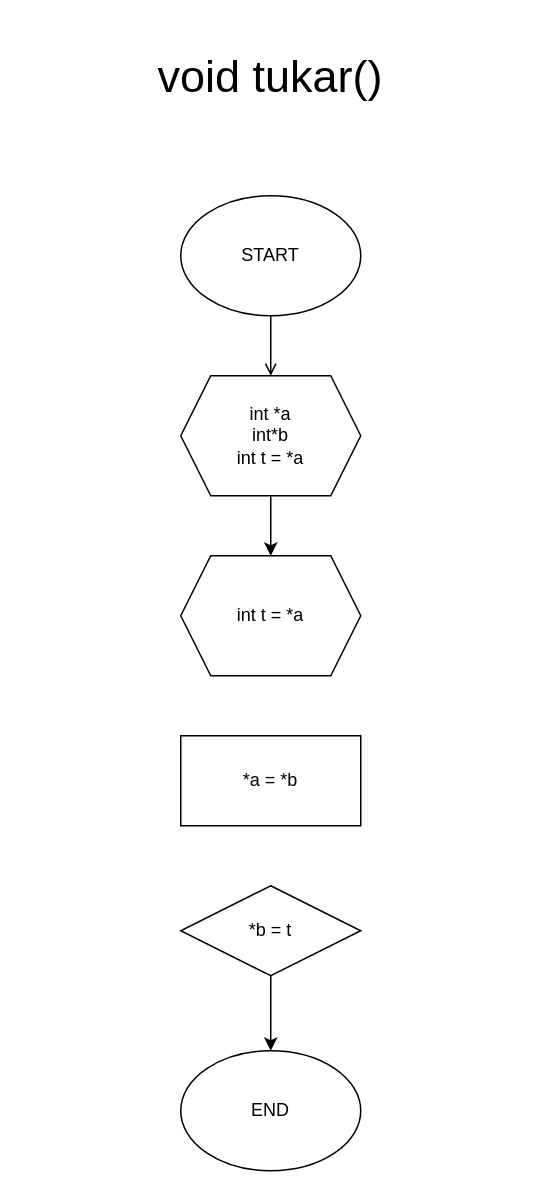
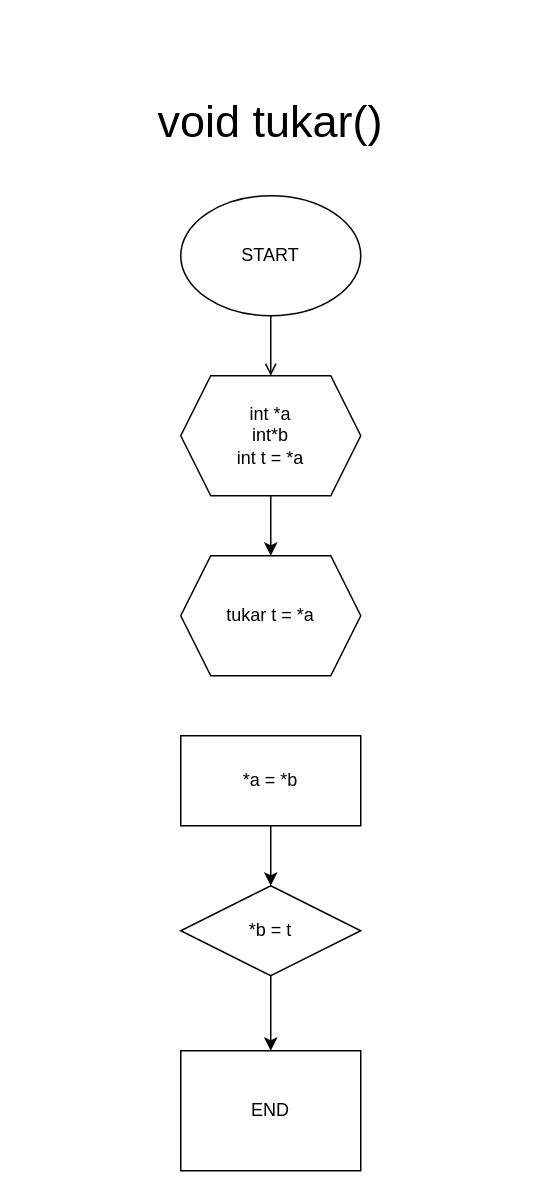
(271, 76) -> (271, 121)
(271, 616) -> (271, 616)
none -> (271, 851)
(271, 1111) -> (271, 1111)
